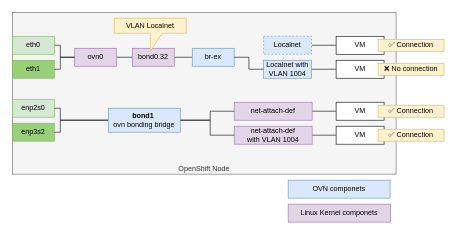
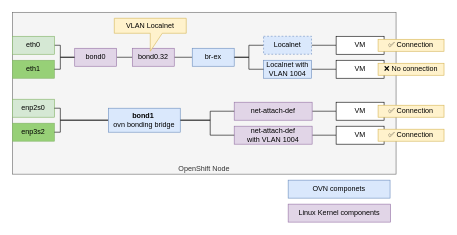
none -> (251, 45)
(96, 57) -> (96, 57)
(340, 213) -> (340, 213)
